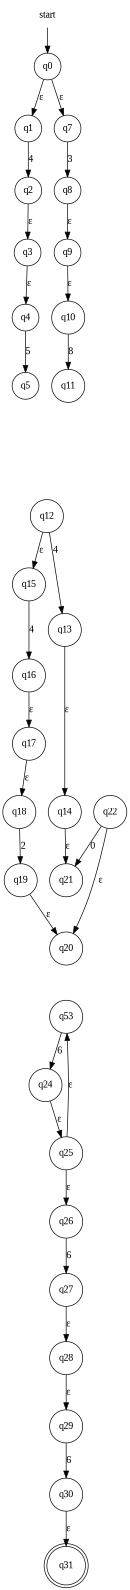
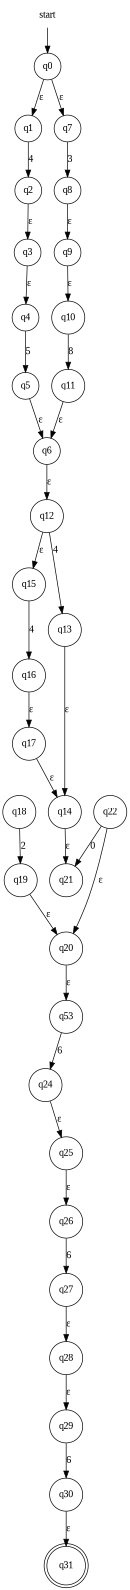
none -> (47, 451)
(25, 774) -> (45, 775)
(68, 1089) -> (66, 979)
